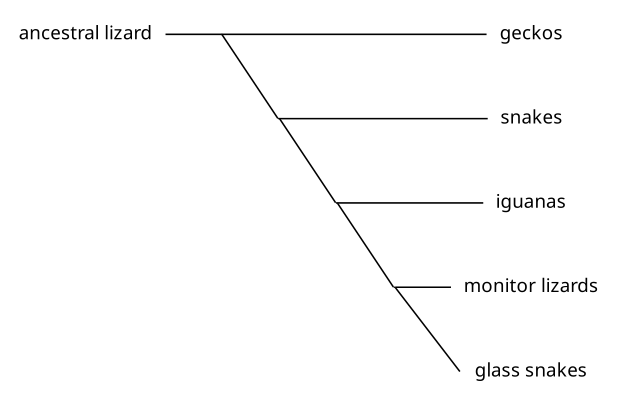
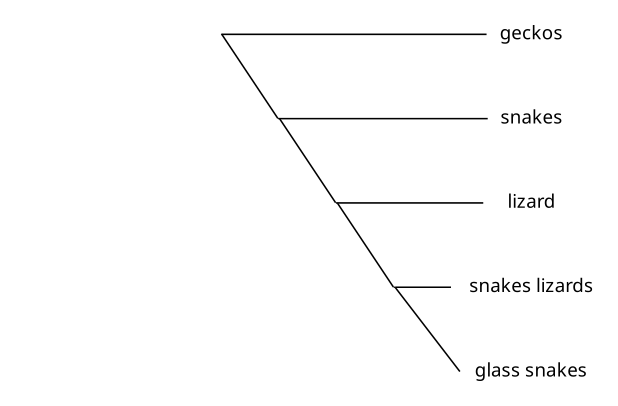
(86, 34) -> none
(532, 203) -> (532, 203)
(532, 287) -> (532, 287)
